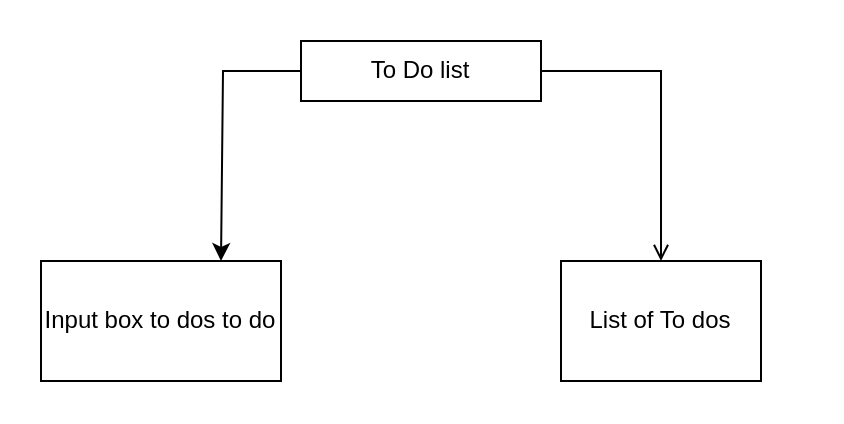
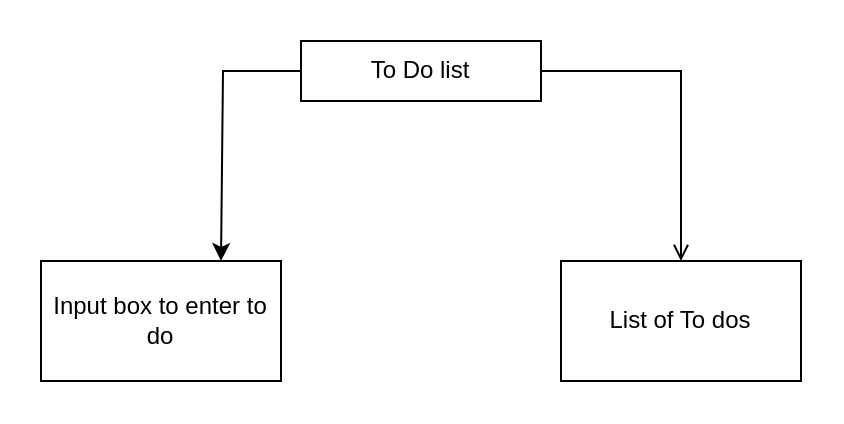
(161, 321) -> (161, 321)
(661, 321) -> (681, 321)
